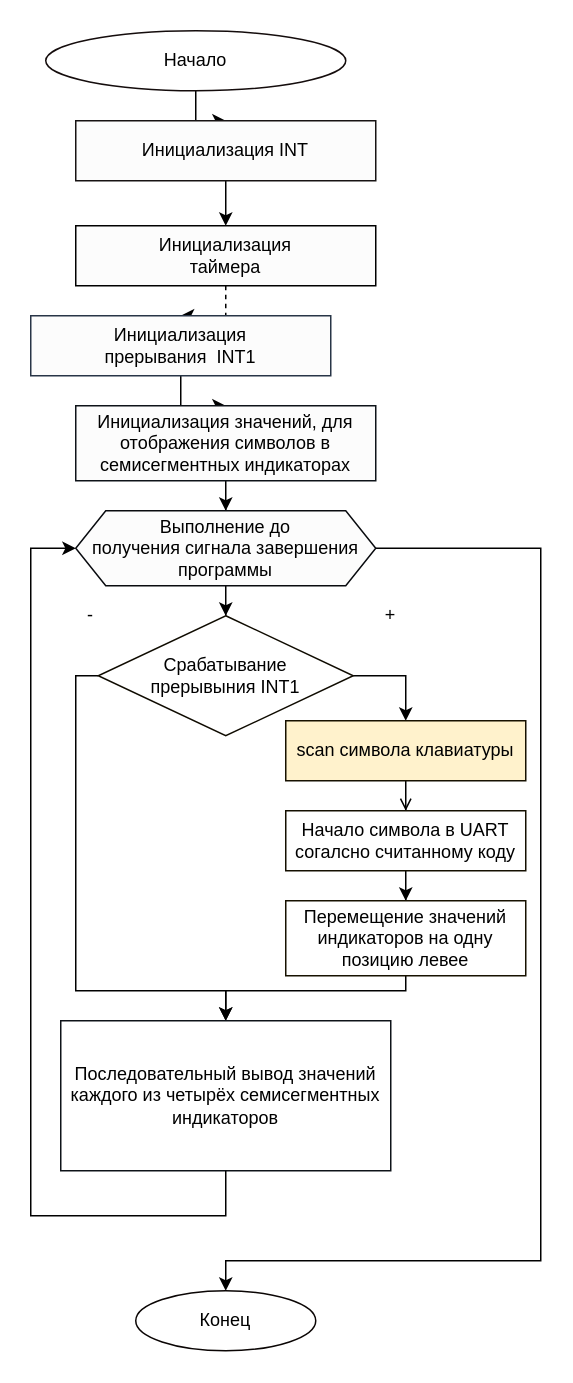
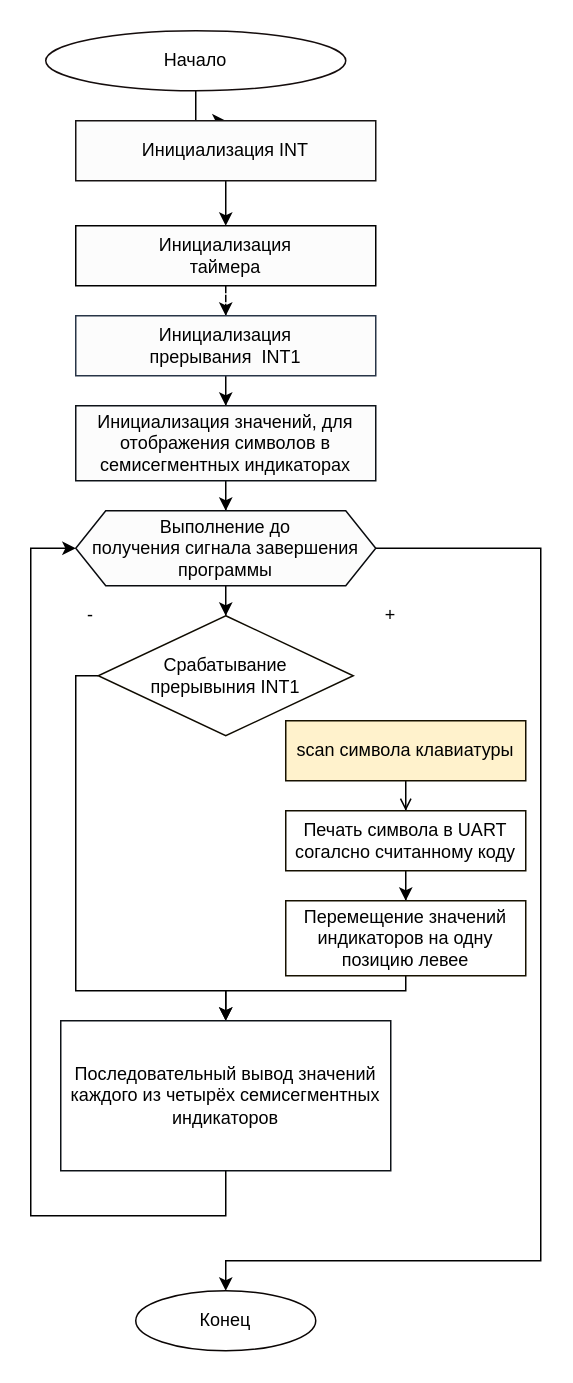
(181, 346) -> (226, 346)
(397, 676) -> none
(406, 841) -> (406, 841)
